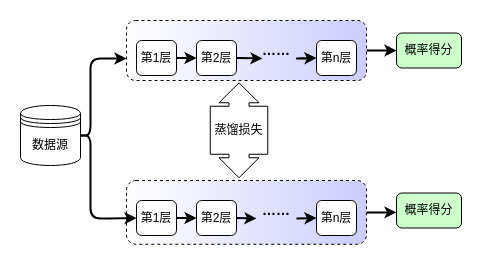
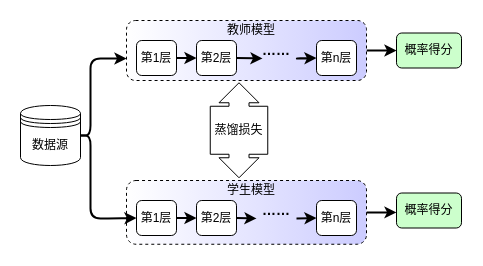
none -> (252, 31)
none -> (252, 191)
